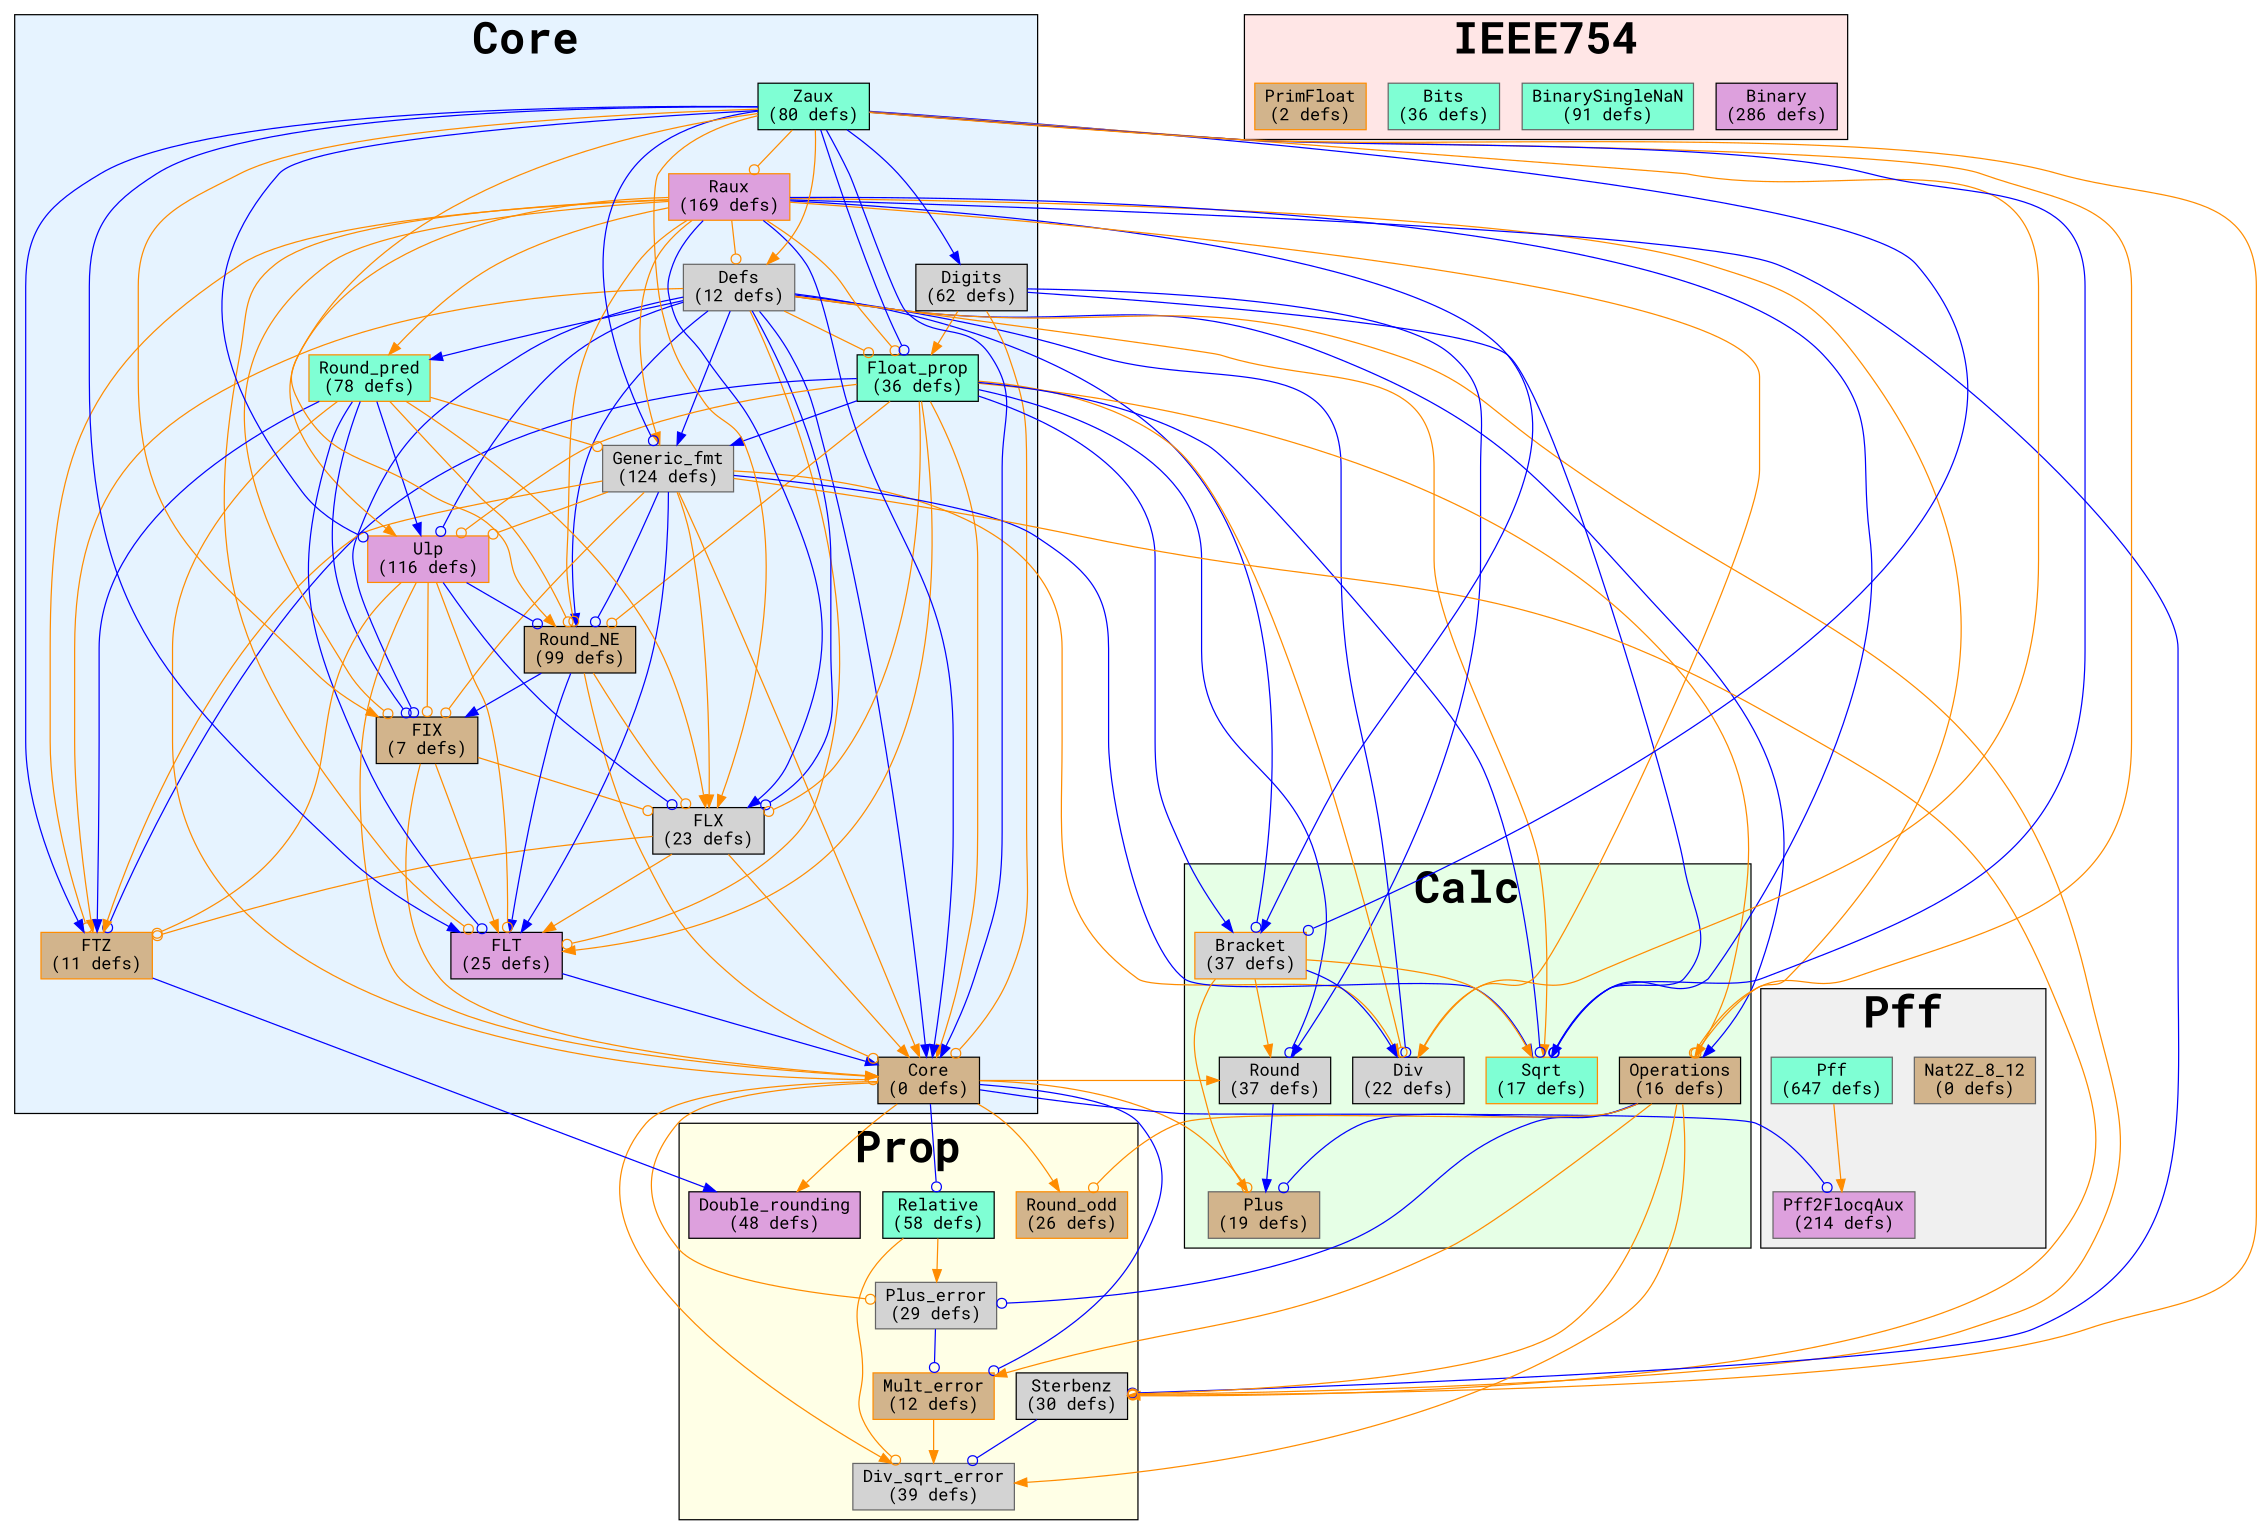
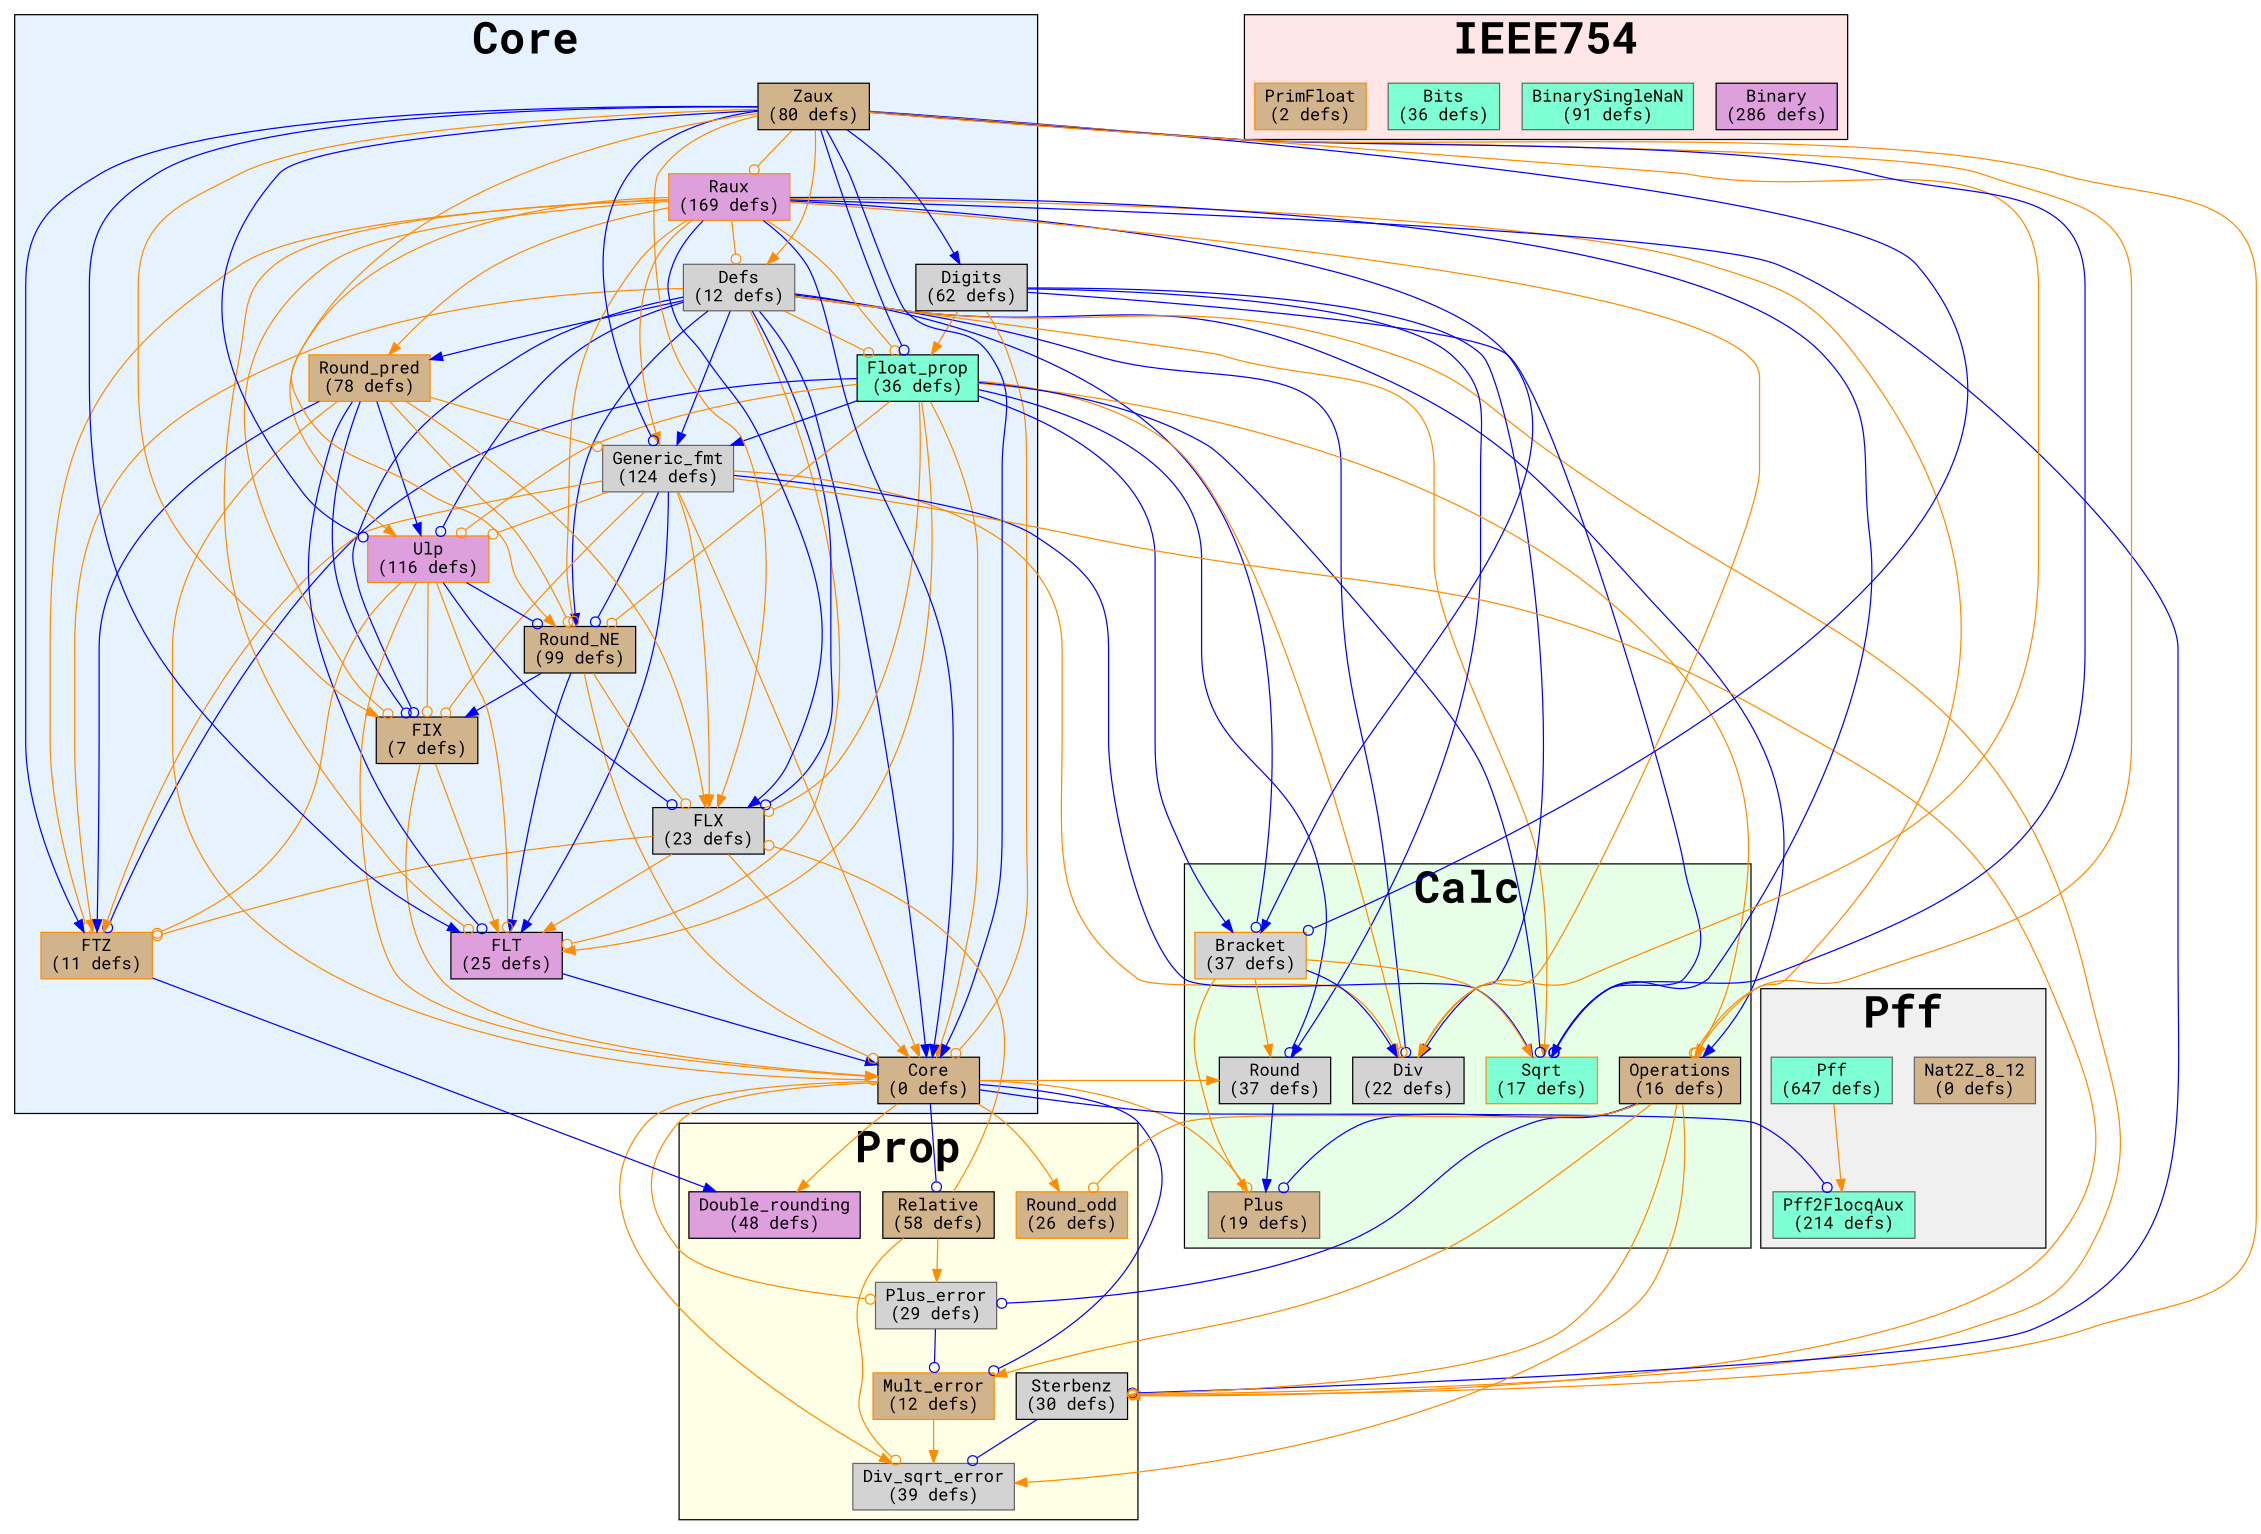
(814, 106) -> (814, 106)
(370, 378) -> (370, 378)
none -> (1524, 516)
(561, 783) -> (984, 978)
(939, 1215) -> (939, 1215)
(1844, 1215) -> (1844, 1215)
